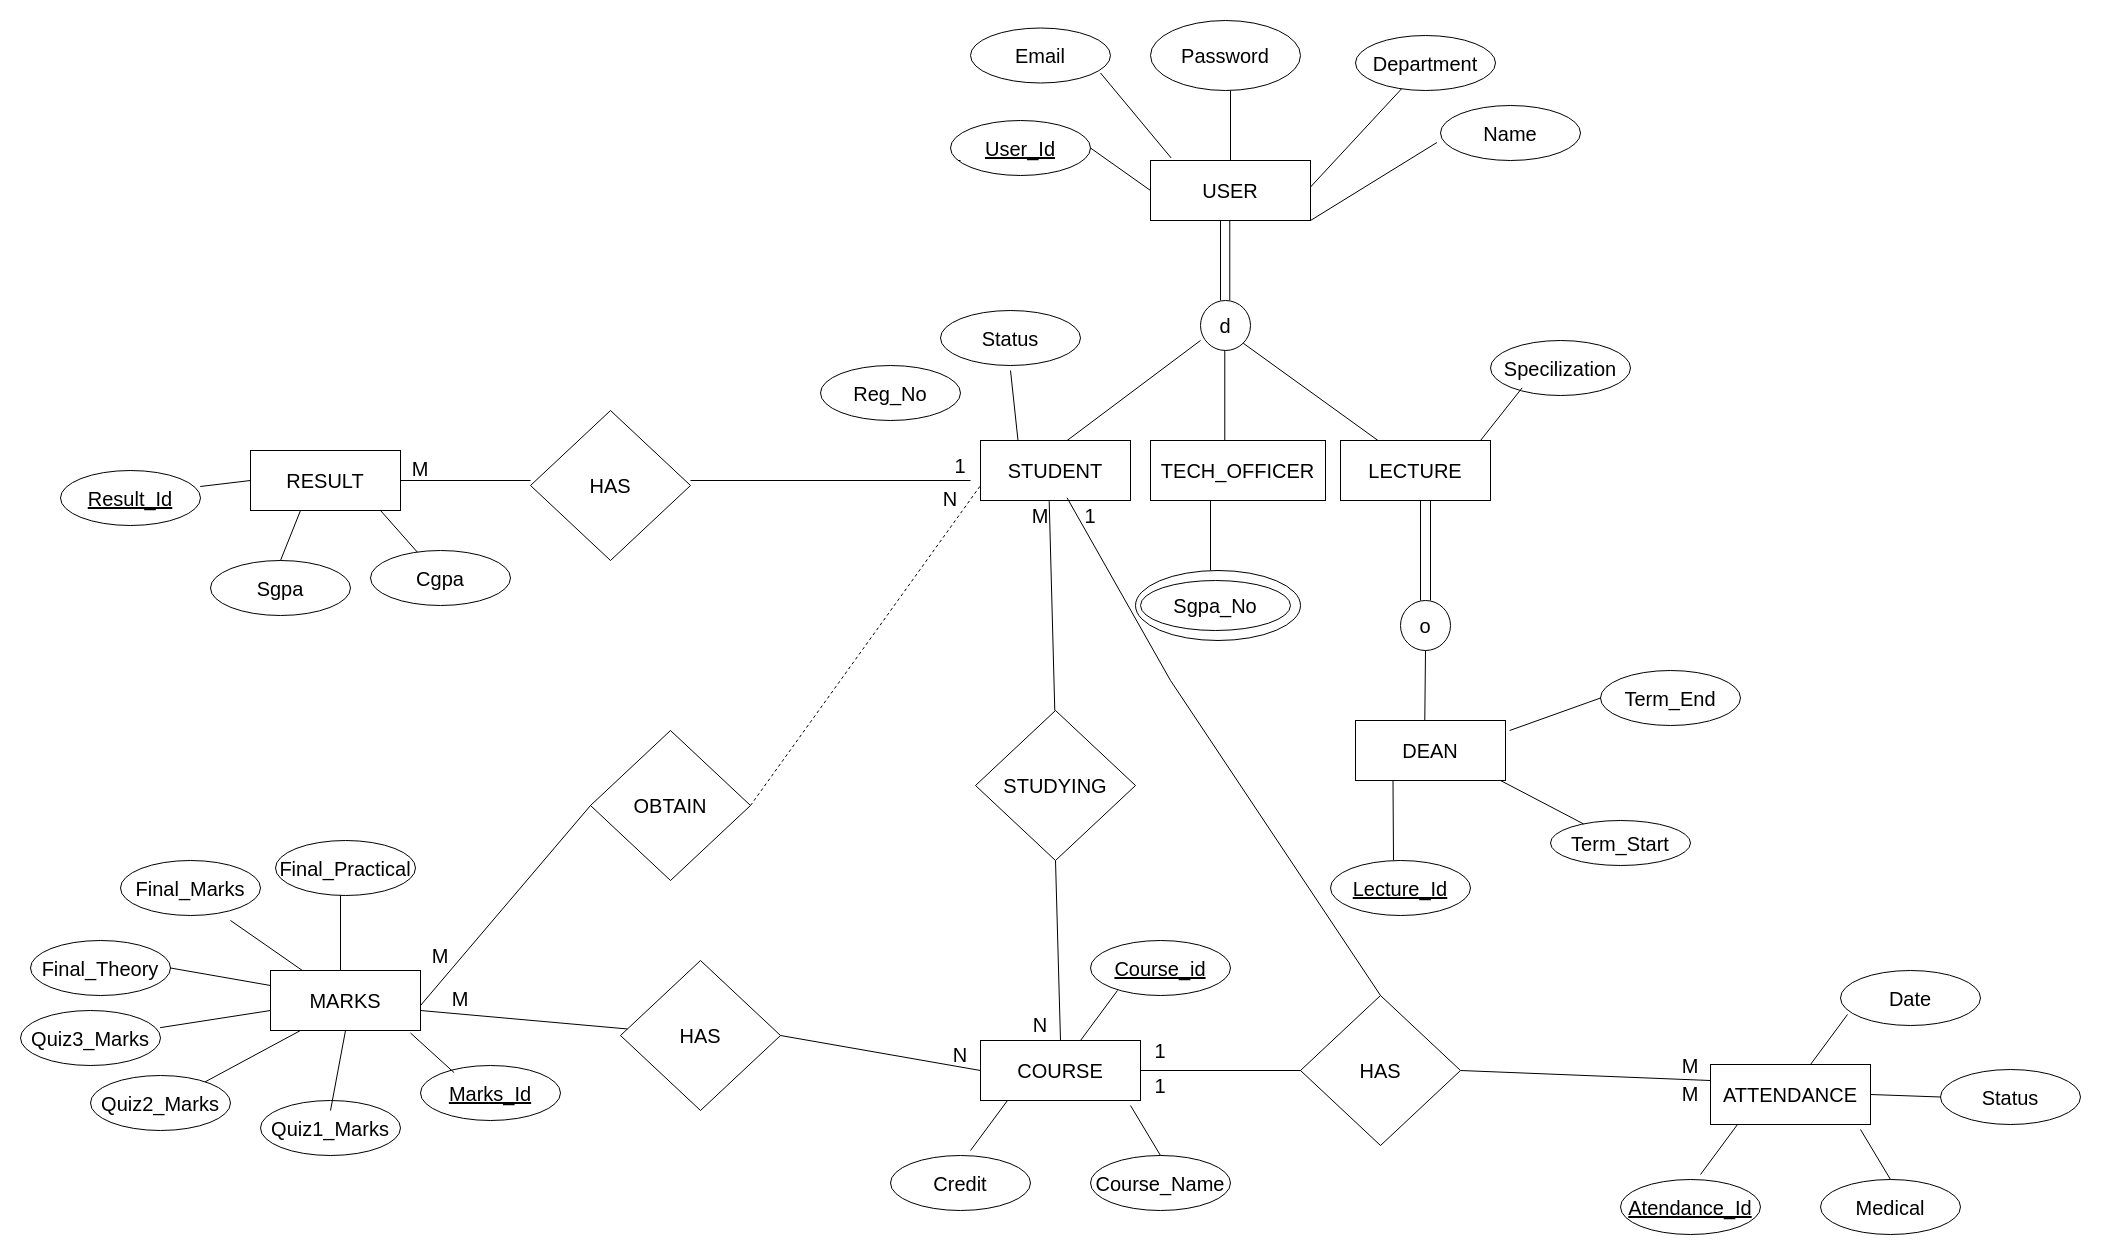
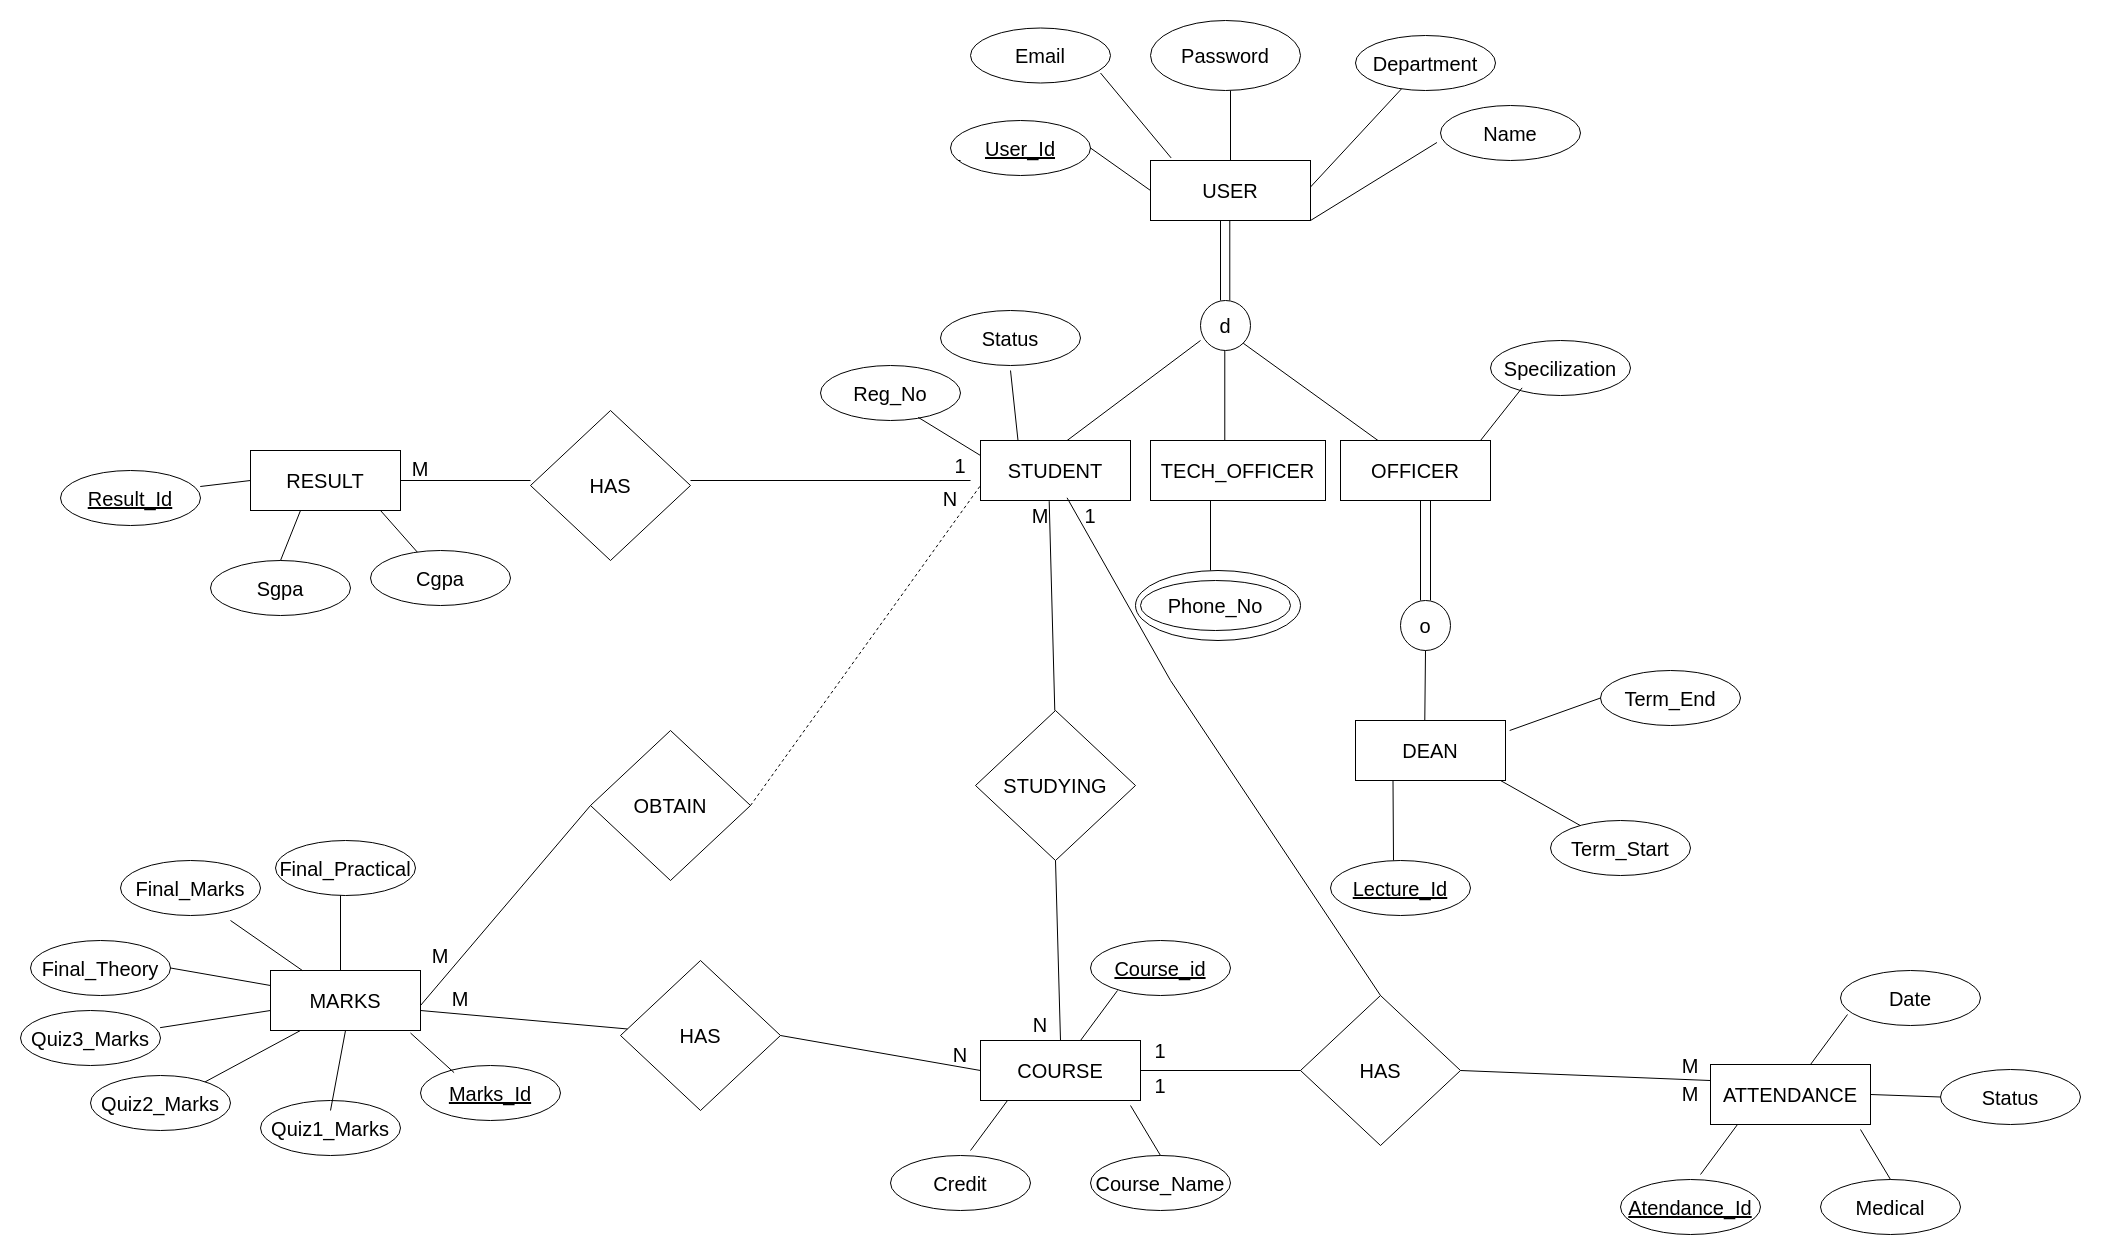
none -> (950, 437)
(1416, 471) -> (1416, 471)
(1216, 606) -> (1216, 606)
(1621, 843) -> (1621, 848)
